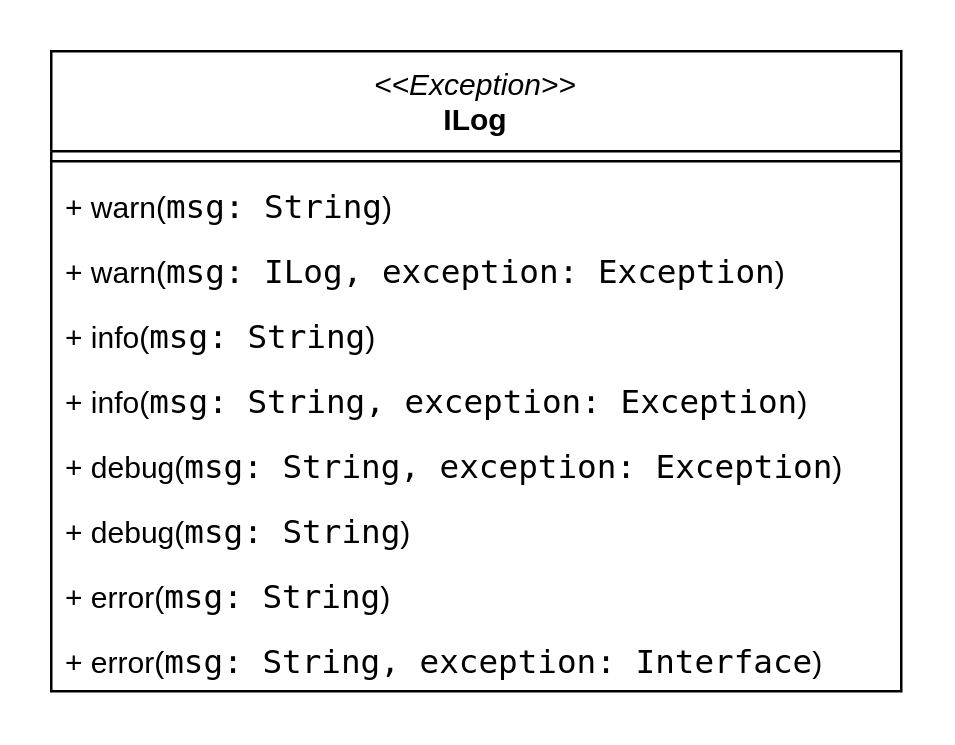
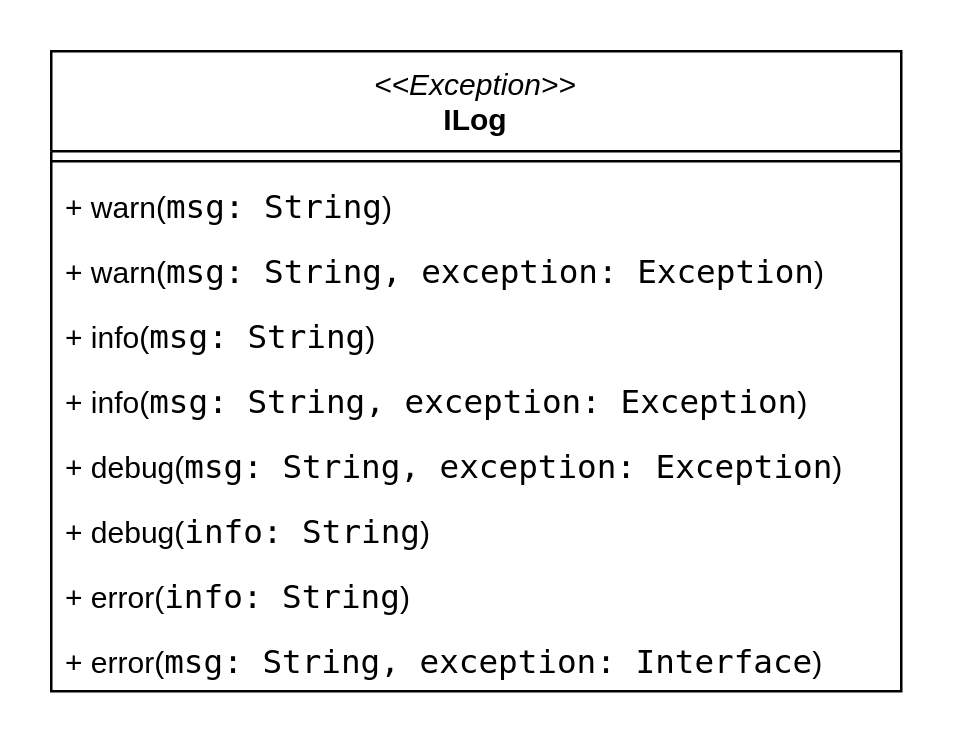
(363, 272) -> (376, 272)
(219, 532) -> (223, 532)
(223, 597) -> (227, 597)
